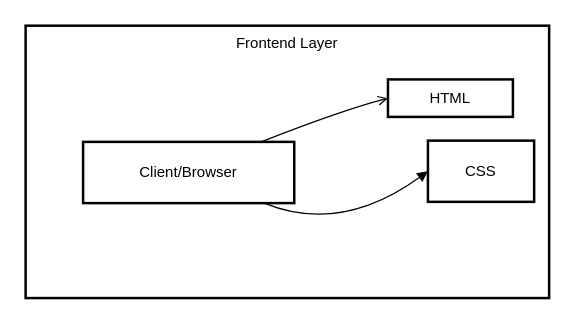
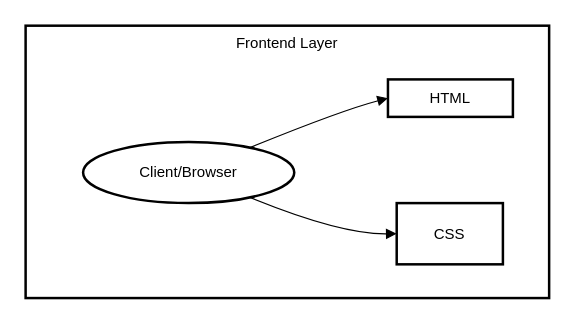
(380, 100) -> (377, 101)
(481, 171) -> (450, 234)
(189, 173) -> (189, 173)
